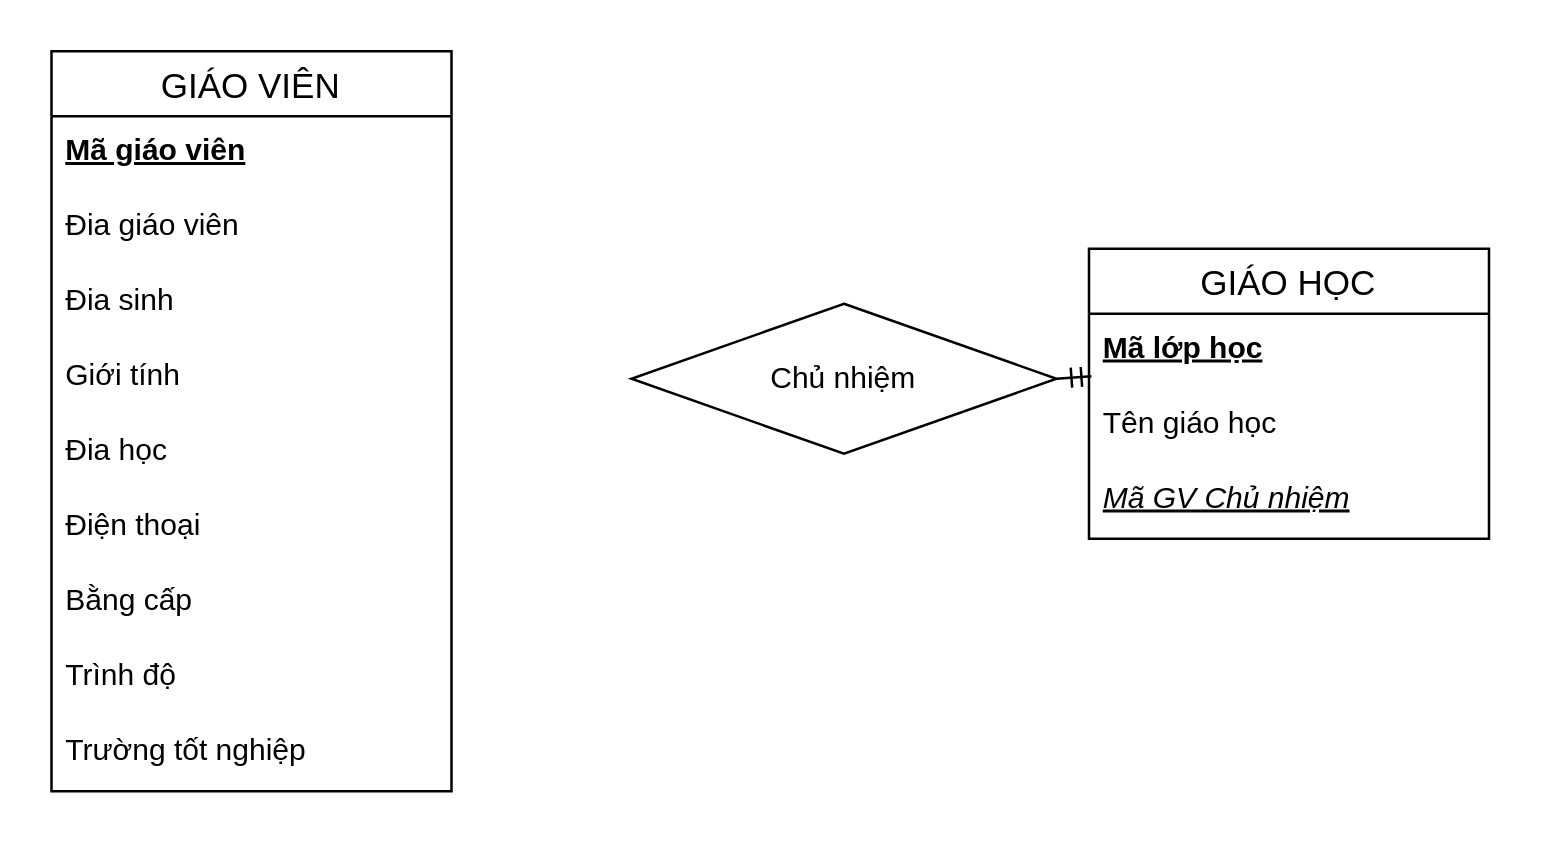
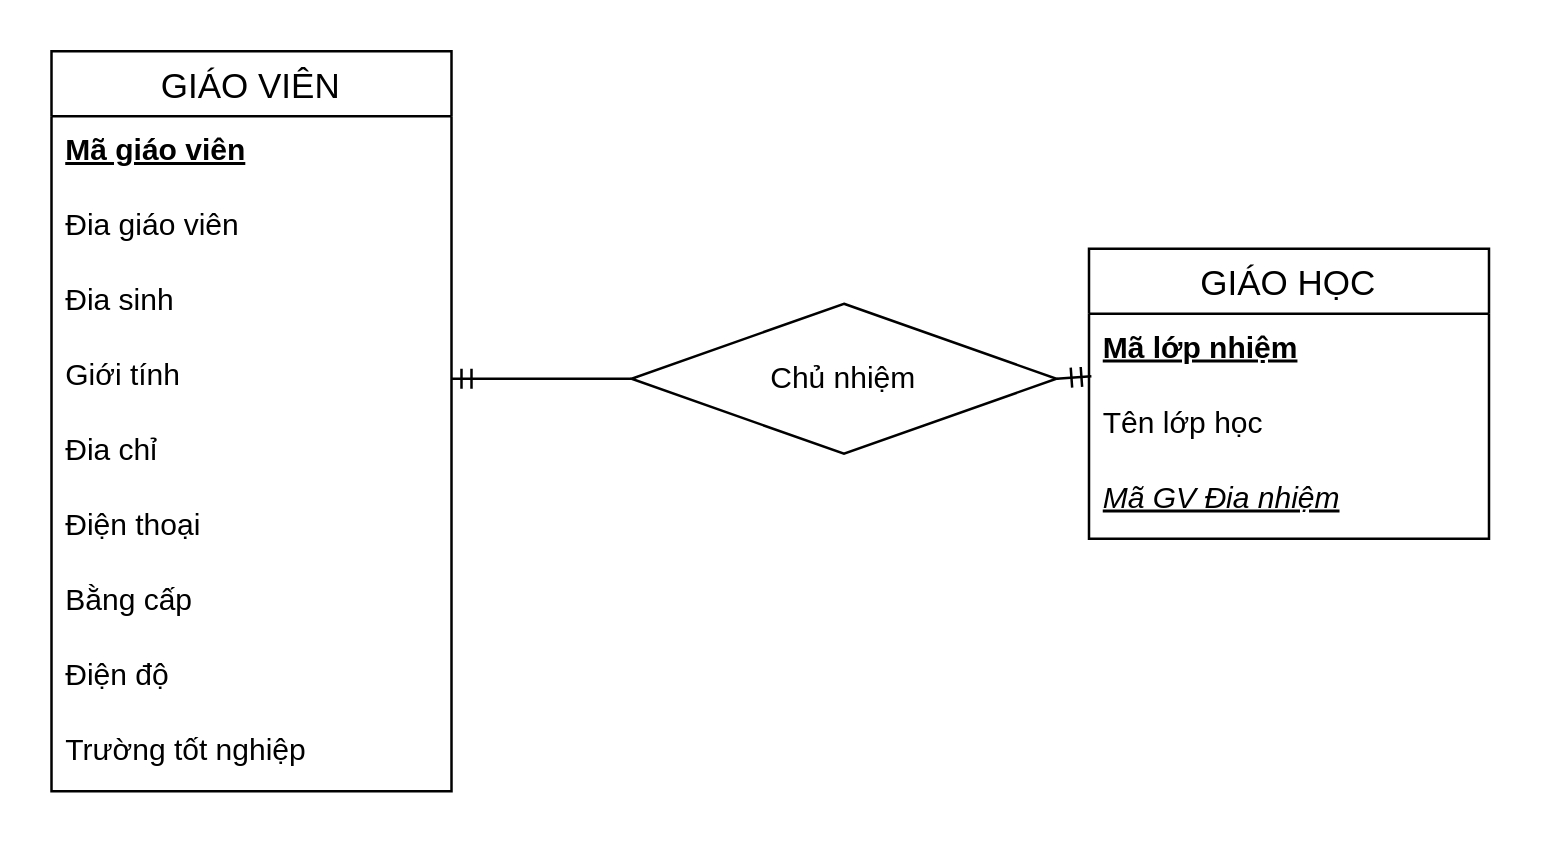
(1175, 348) -> (1188, 348)
none -> (543, 379)
(1192, 423) -> (1183, 423)
(116, 450) -> (116, 450)
(1213, 498) -> (1209, 498)
(128, 675) -> (116, 675)
